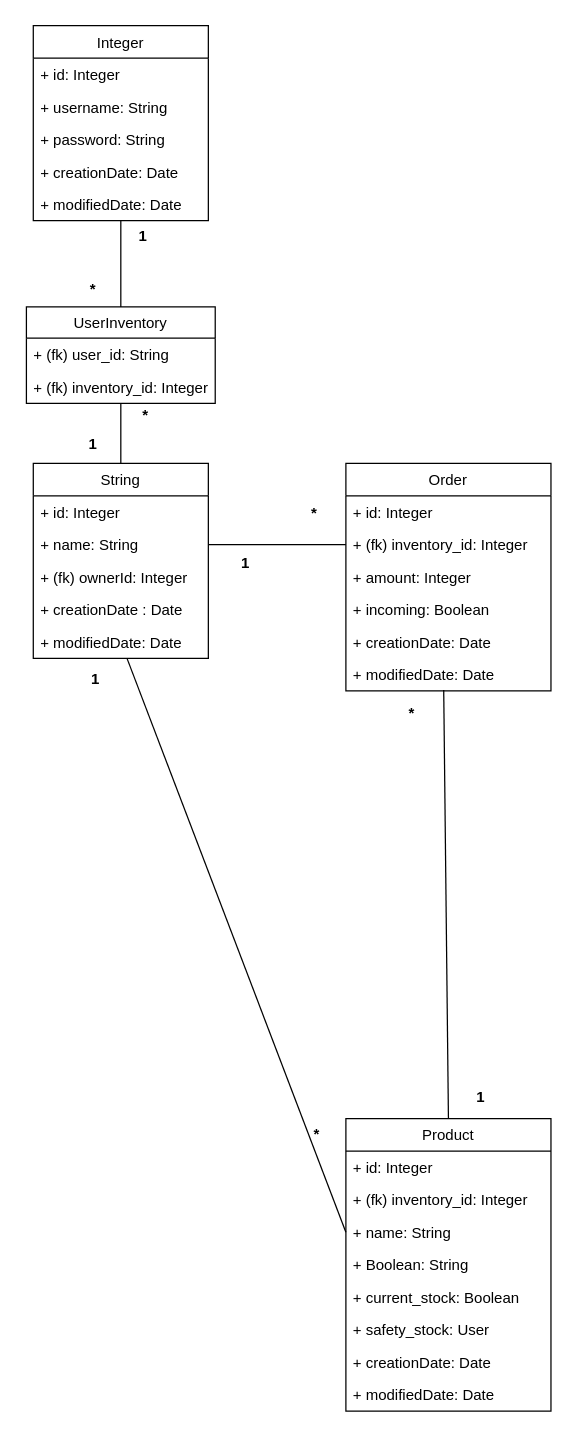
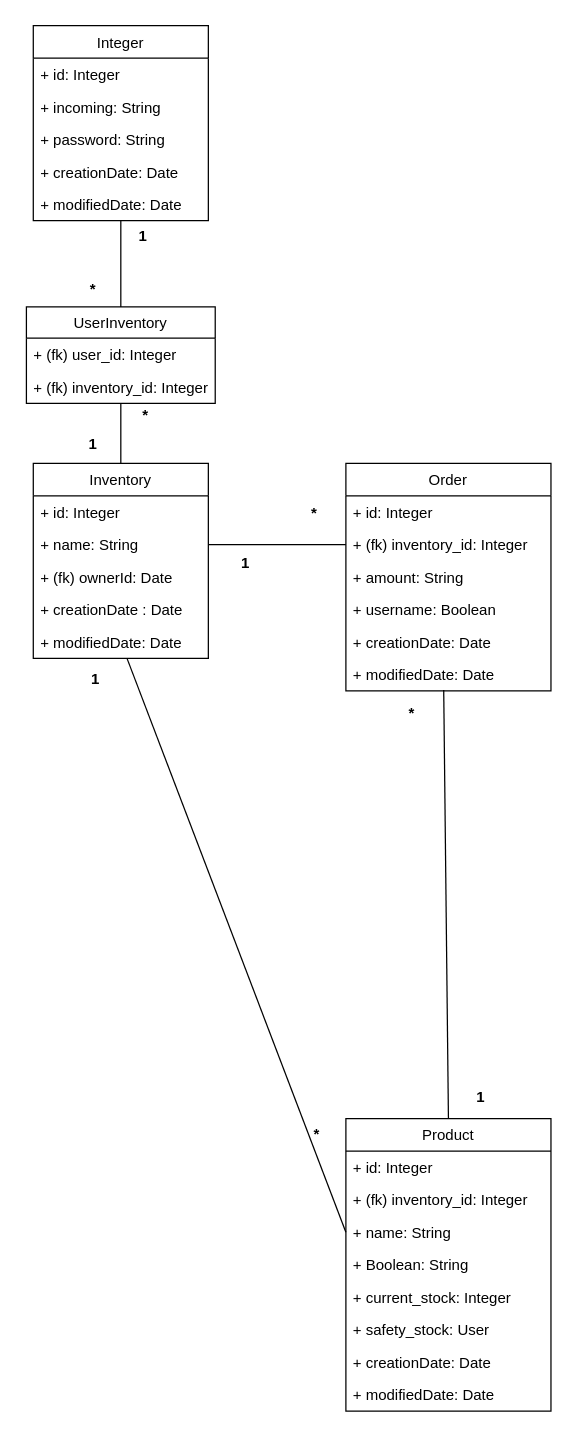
(108, 108) -> (104, 108)
(114, 355) -> (120, 355)
(120, 480) -> (120, 480)
(129, 578) -> (116, 578)
(418, 578) -> (412, 578)
(421, 610) -> (425, 610)
(446, 1298) -> (447, 1298)
